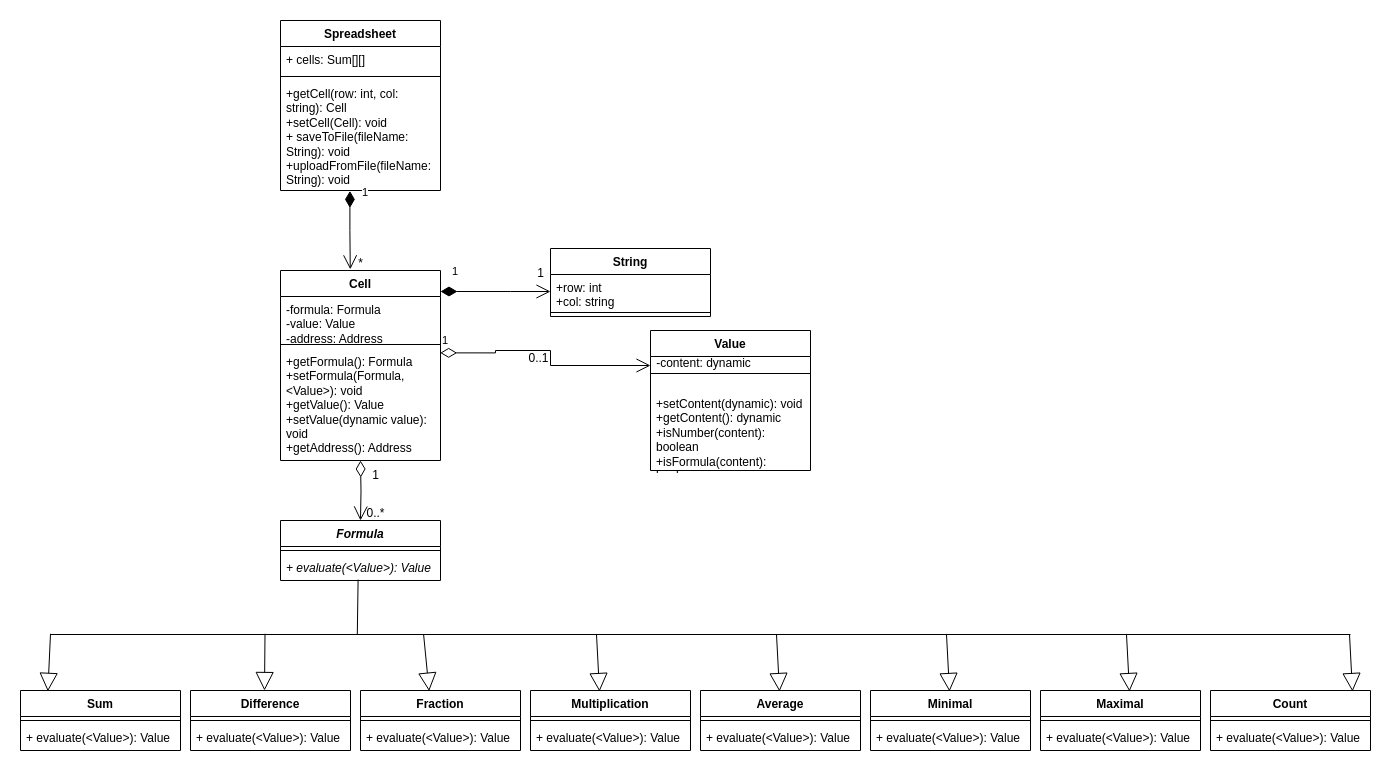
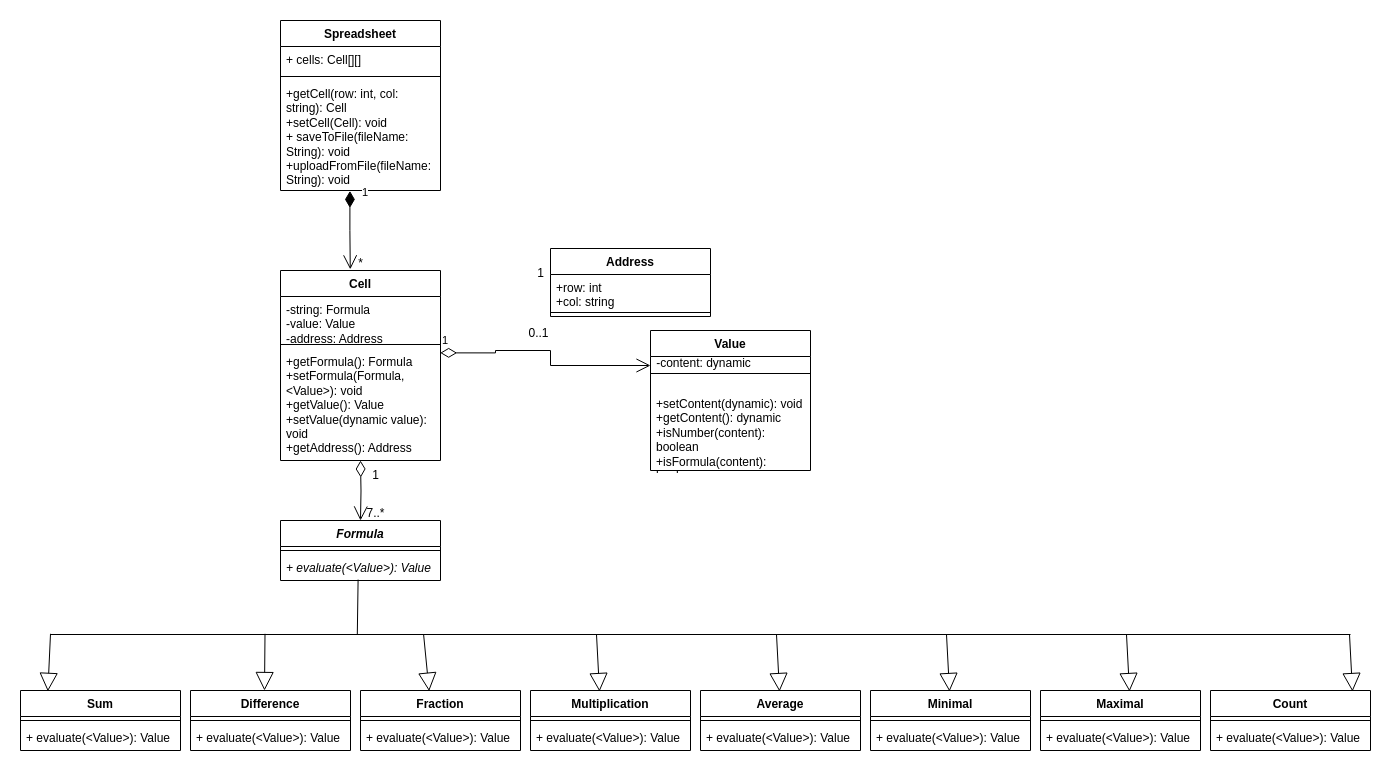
(332, 61) -> (333, 61)
(631, 263) -> (631, 263)
(501, 292) -> none
(341, 325) -> (341, 325)
(539, 359) -> (539, 334)
(376, 514) -> (376, 514)
